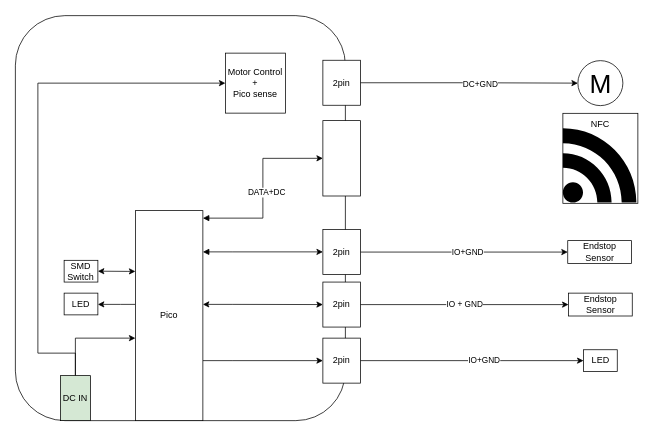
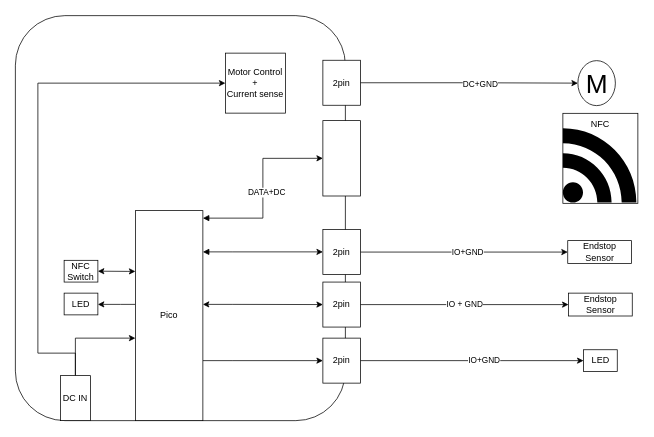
(255, 83) -> (255, 83)
(600, 83) -> (597, 83)
(81, 271) -> (81, 271)
(75, 398) -> (75, 398)
